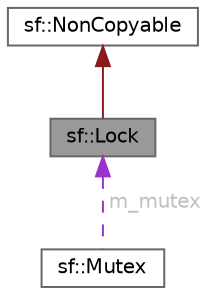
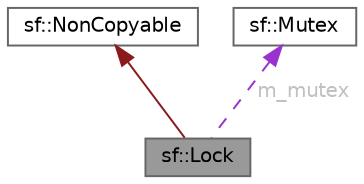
(103, 213) -> (240, 100)
